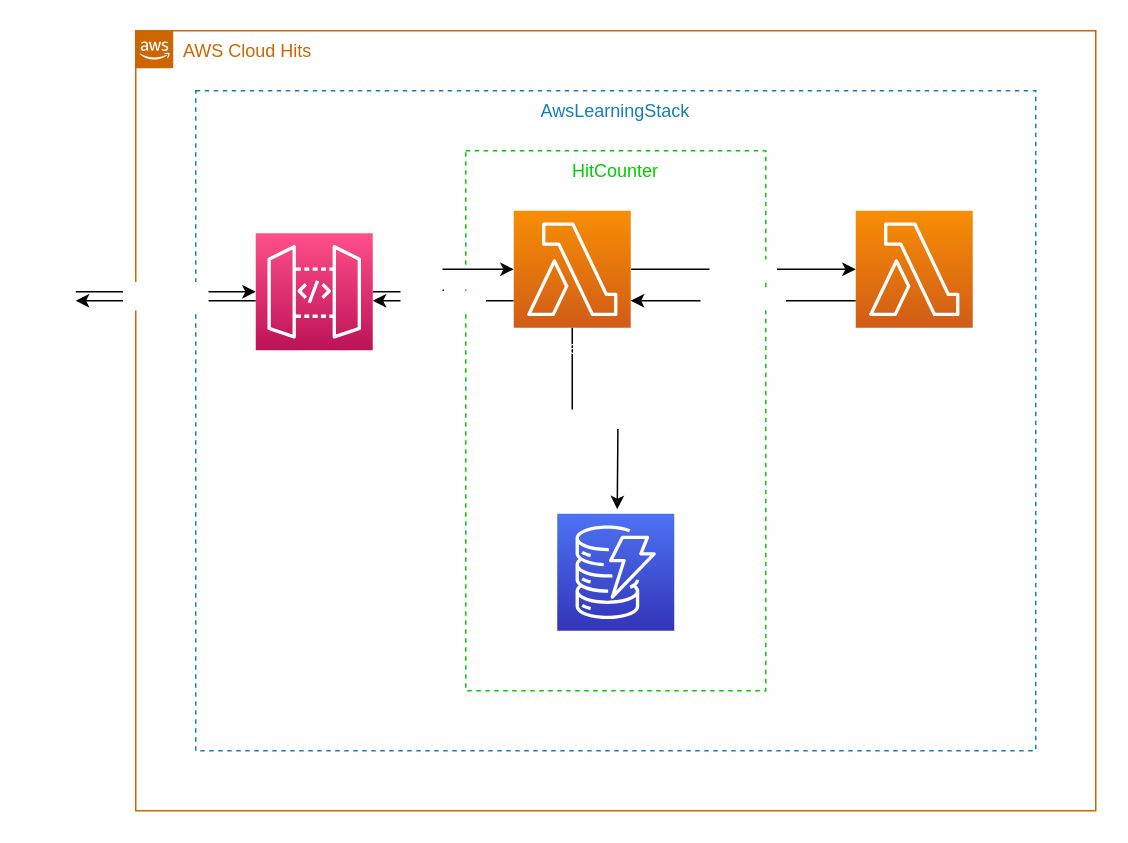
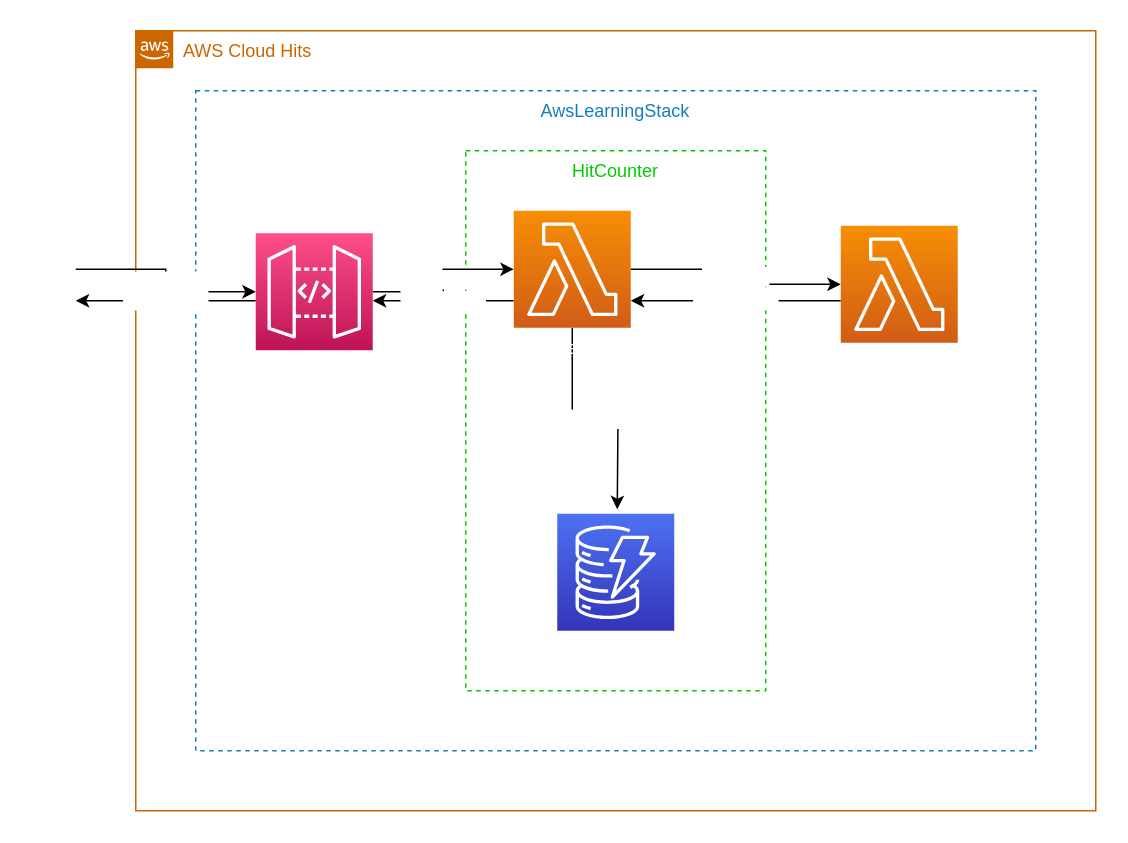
(914, 269) -> (899, 284)
(53, 292) -> (53, 269)
